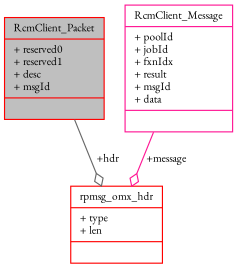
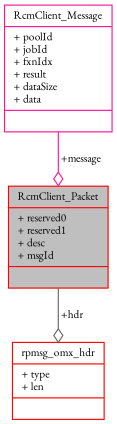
(153, 87) -> (36, 87)
(145, 153) -> (58, 152)
